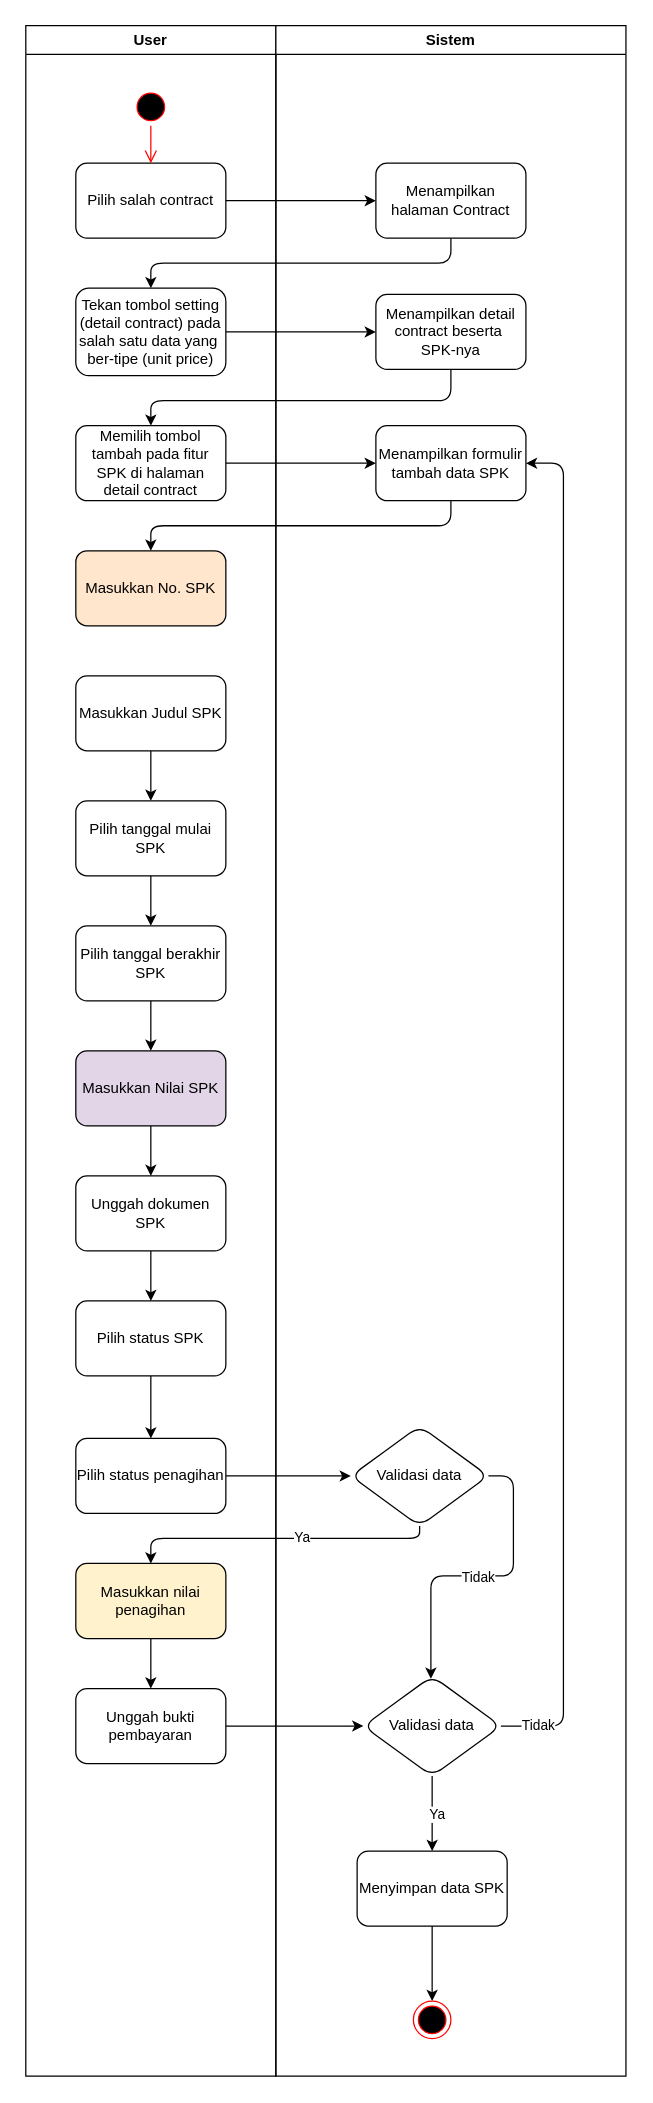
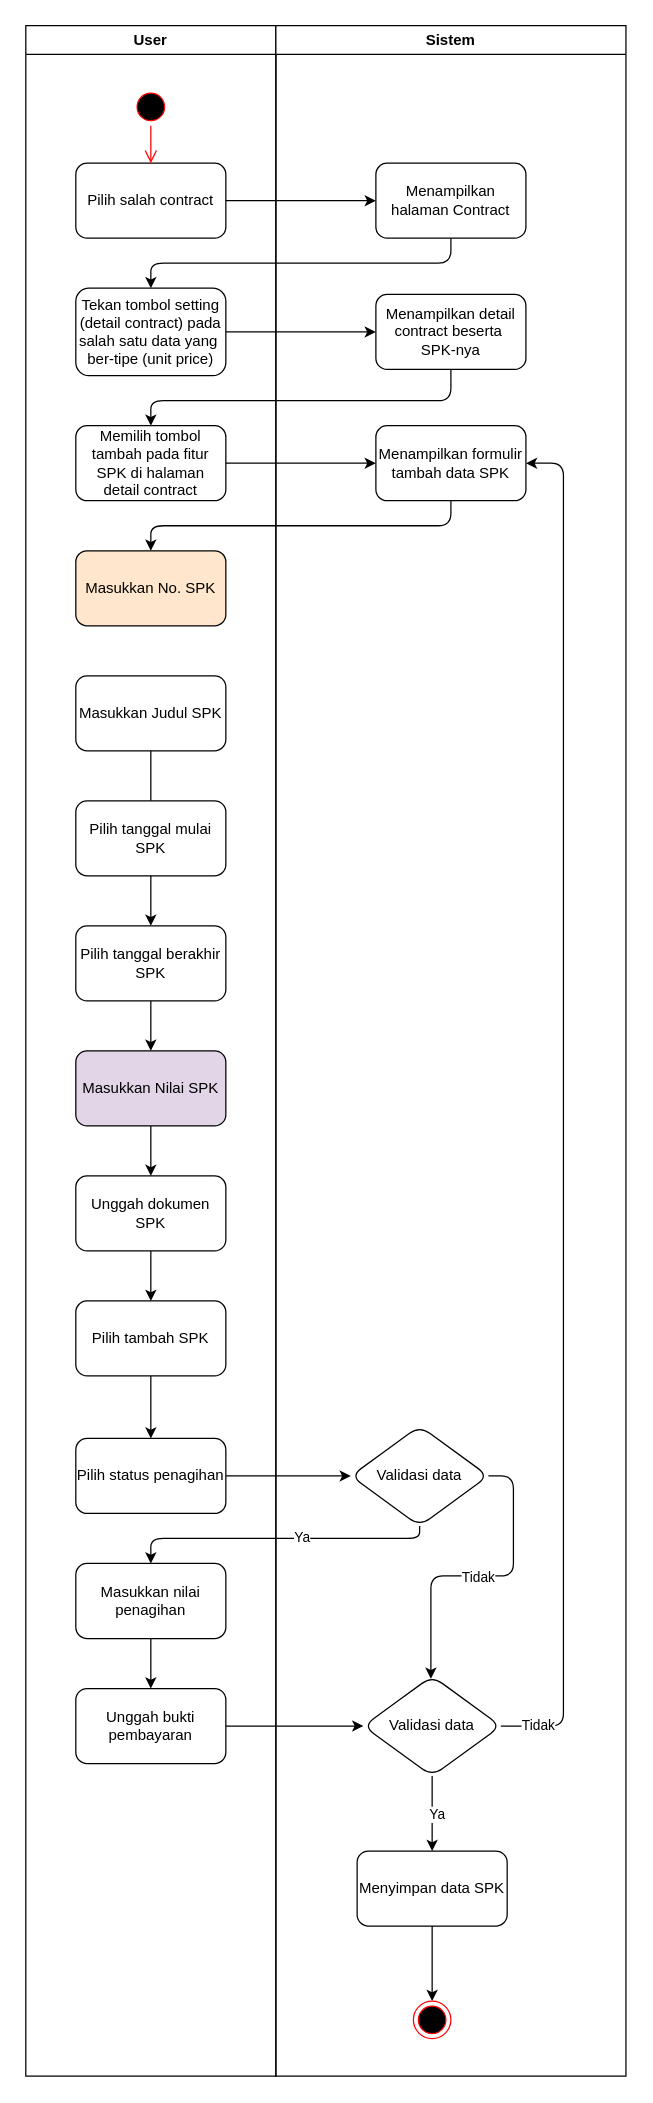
(151, 791) -> (151, 794)
(151, 1338) -> (151, 1338)
(151, 1601) -> (151, 1601)
